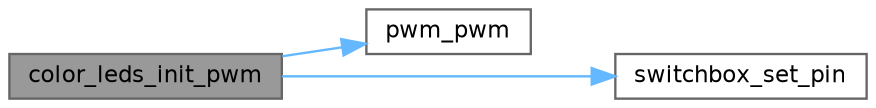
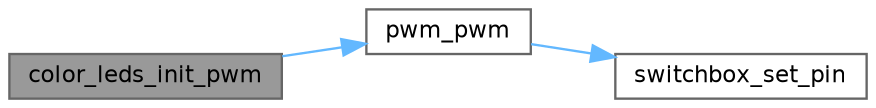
(437, 76) -> (561, 49)
